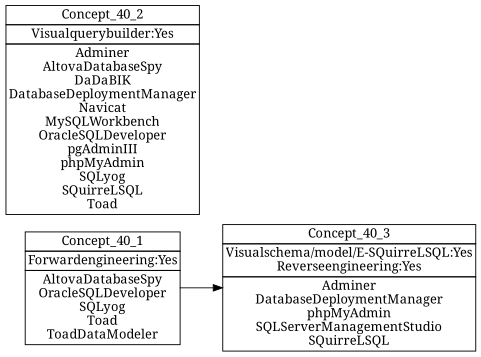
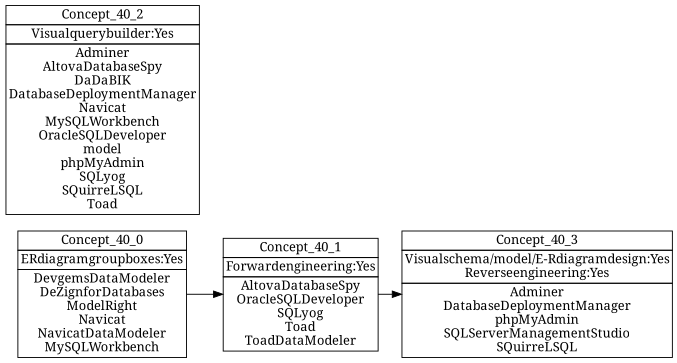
(103, 149) -> (103, 149)
(349, 253) -> (537, 259)
none -> (102, 294)
